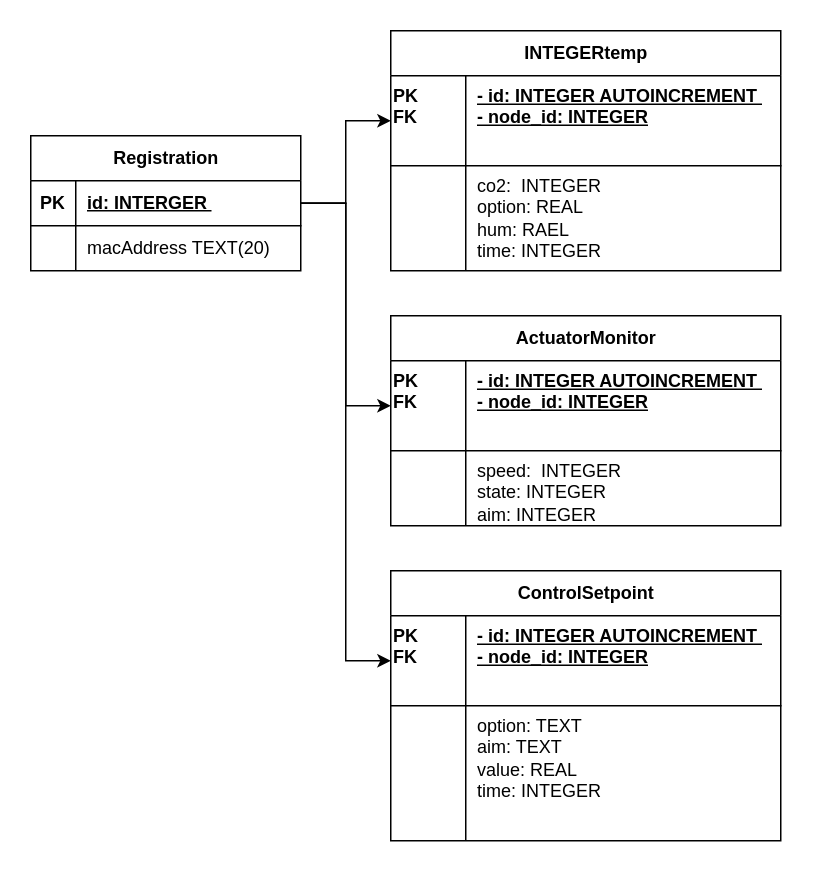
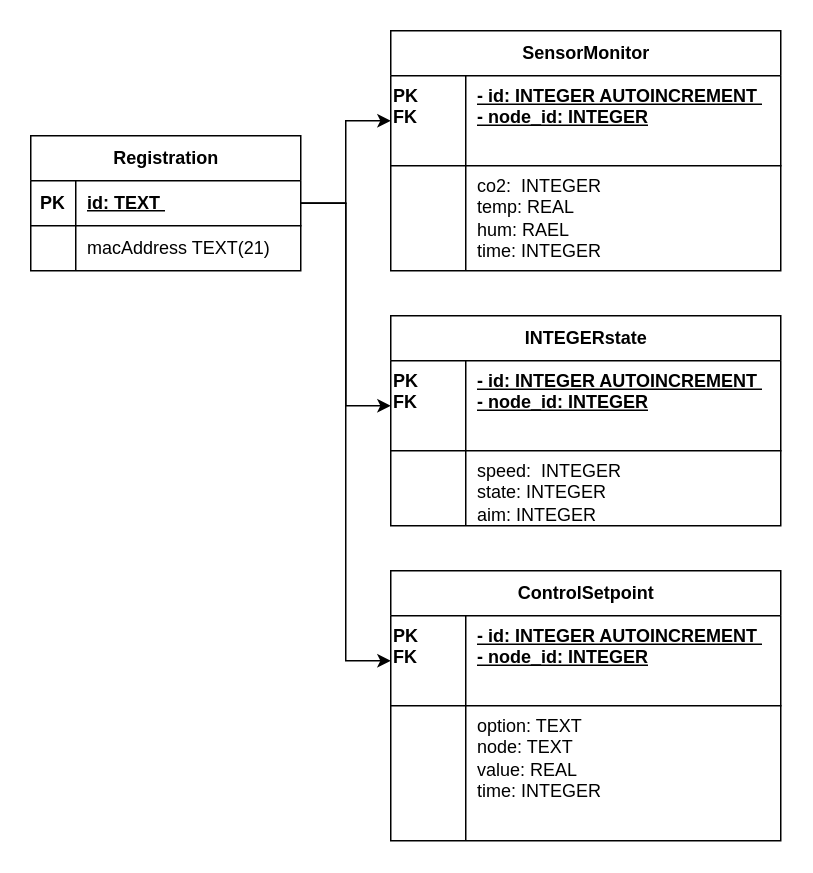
(587, 53) -> (587, 53)
(141, 203) -> (121, 203)
(539, 219) -> (539, 219)
(181, 248) -> (181, 248)
(587, 338) -> (587, 338)
(536, 759) -> (536, 759)
